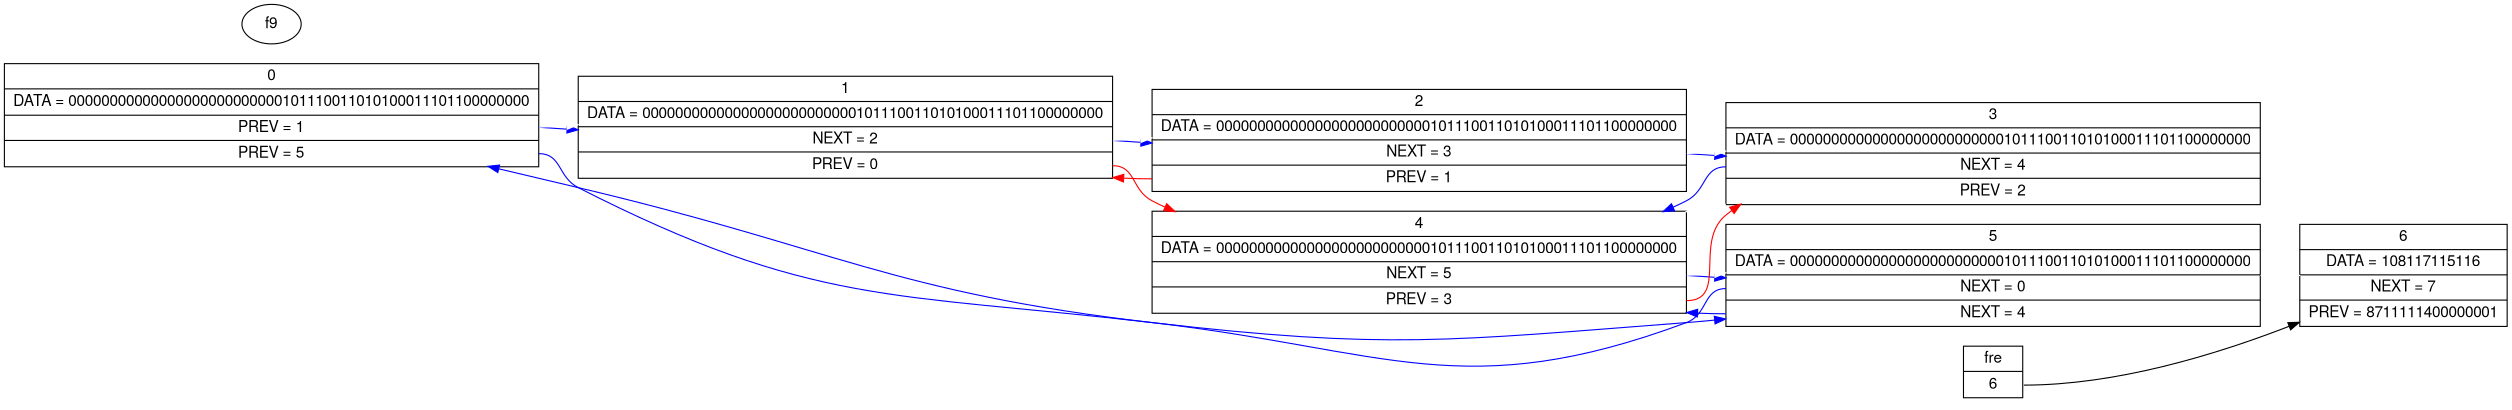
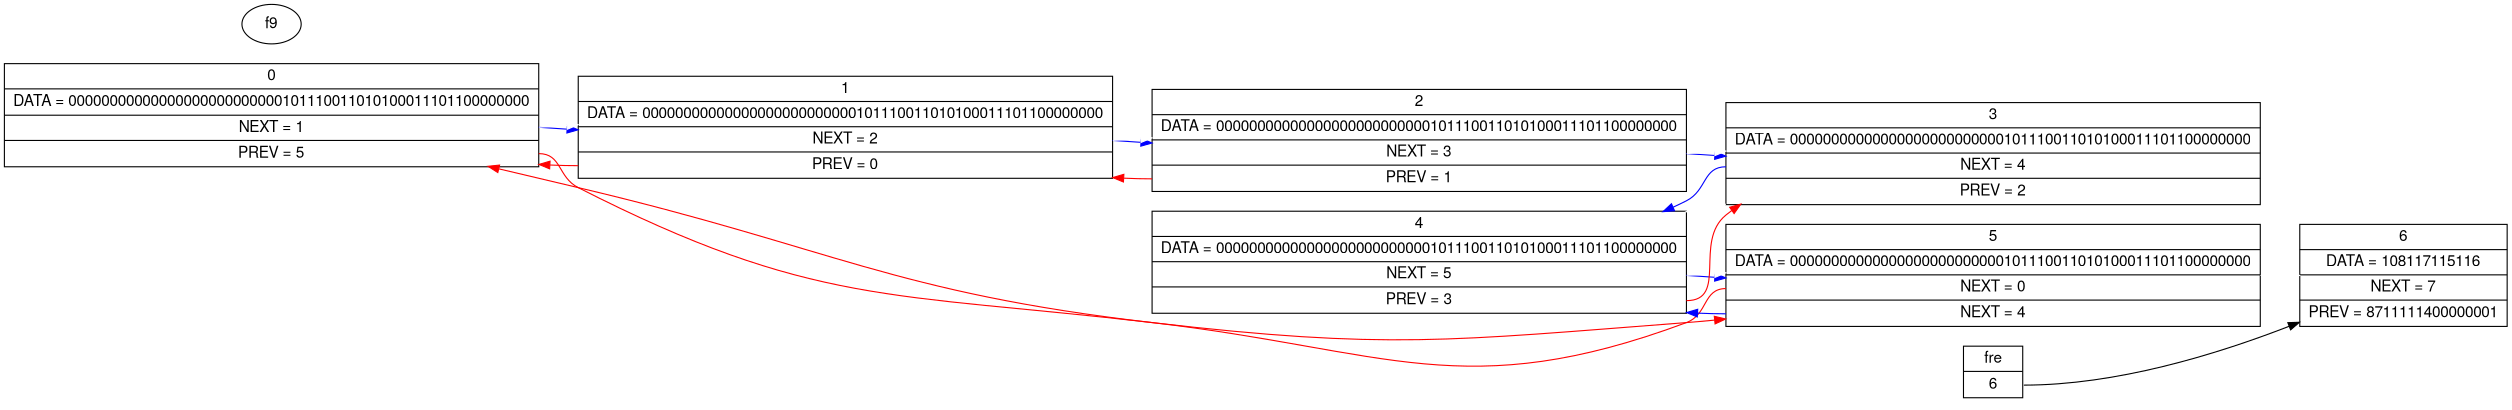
(272, 127) -> (272, 127)
(1138, 187) -> (567, 166)
(990, 298) -> (990, 298)
(989, 306) -> (989, 306)
